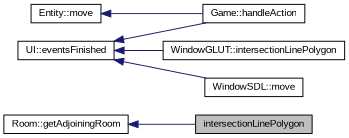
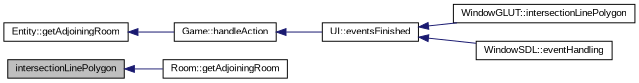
(66, 14) -> (66, 32)
(165, 31) -> (304, 32)
(254, 87) -> (544, 50)
(167, 124) -> (149, 69)
